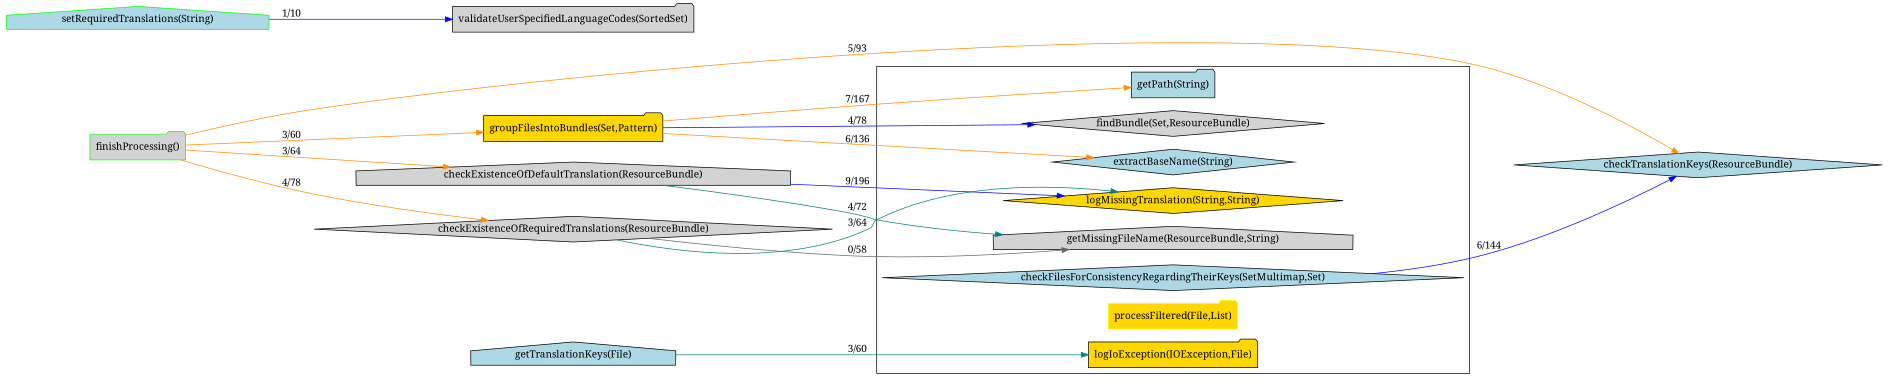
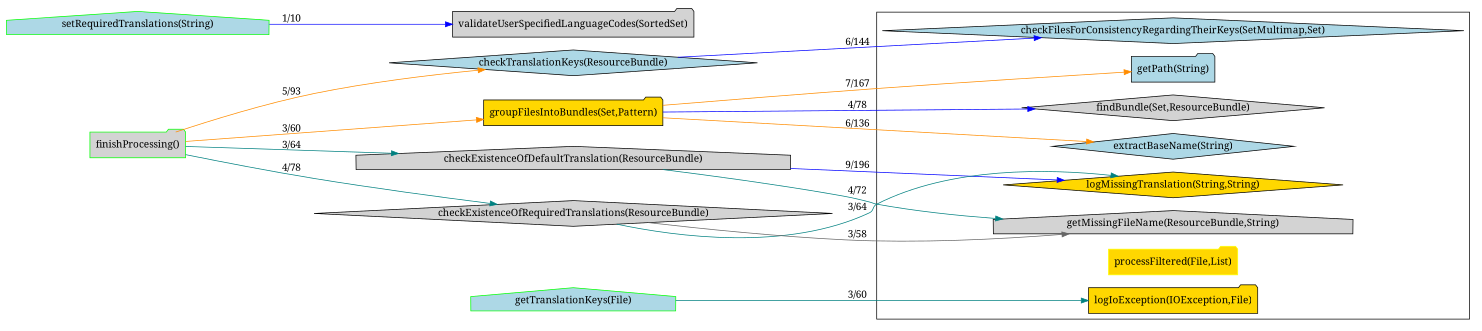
(314, 158) -> (289, 150)
(329, 197) -> (337, 182)
(1526, 242) -> (856, 48)
(857, 250) -> (857, 235)
(573, 355) -> (573, 301)
